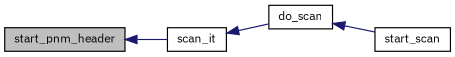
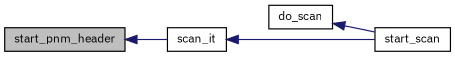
(254, 27) -> (307, 40)
